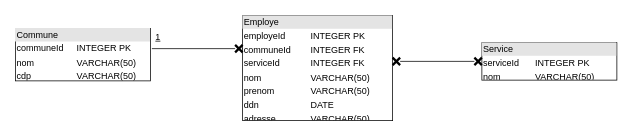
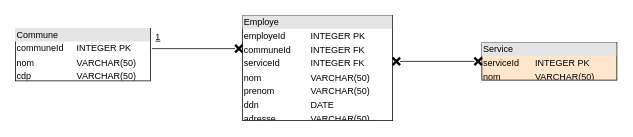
(549, 61) -> (549, 61)
